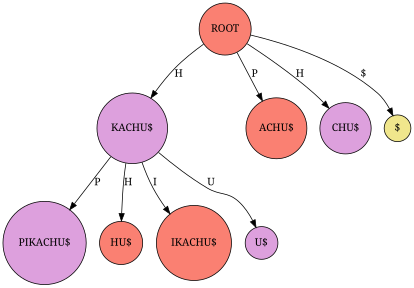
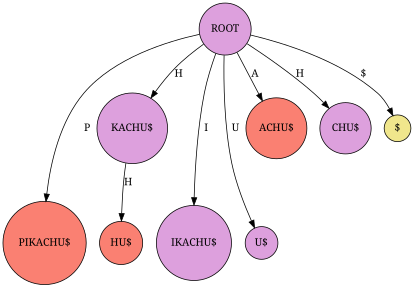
(225, 29) -> (225, 29)
(255, 74) -> (255, 74)
(93, 180) -> (92, 85)
(152, 186) -> (199, 125)
(206, 187) -> (228, 140)
(45, 243) -> (45, 243)
(194, 243) -> (194, 243)
